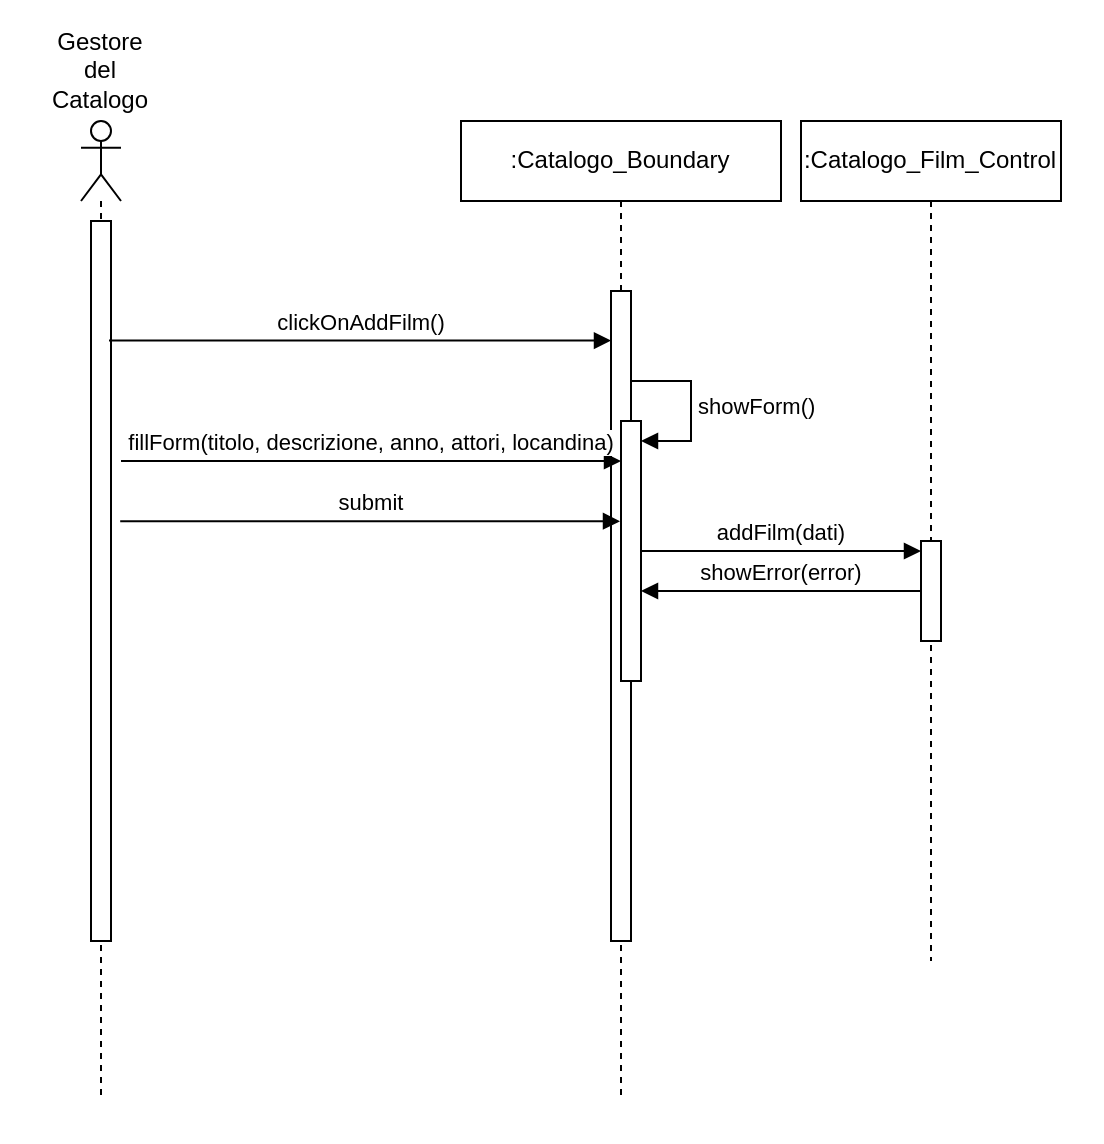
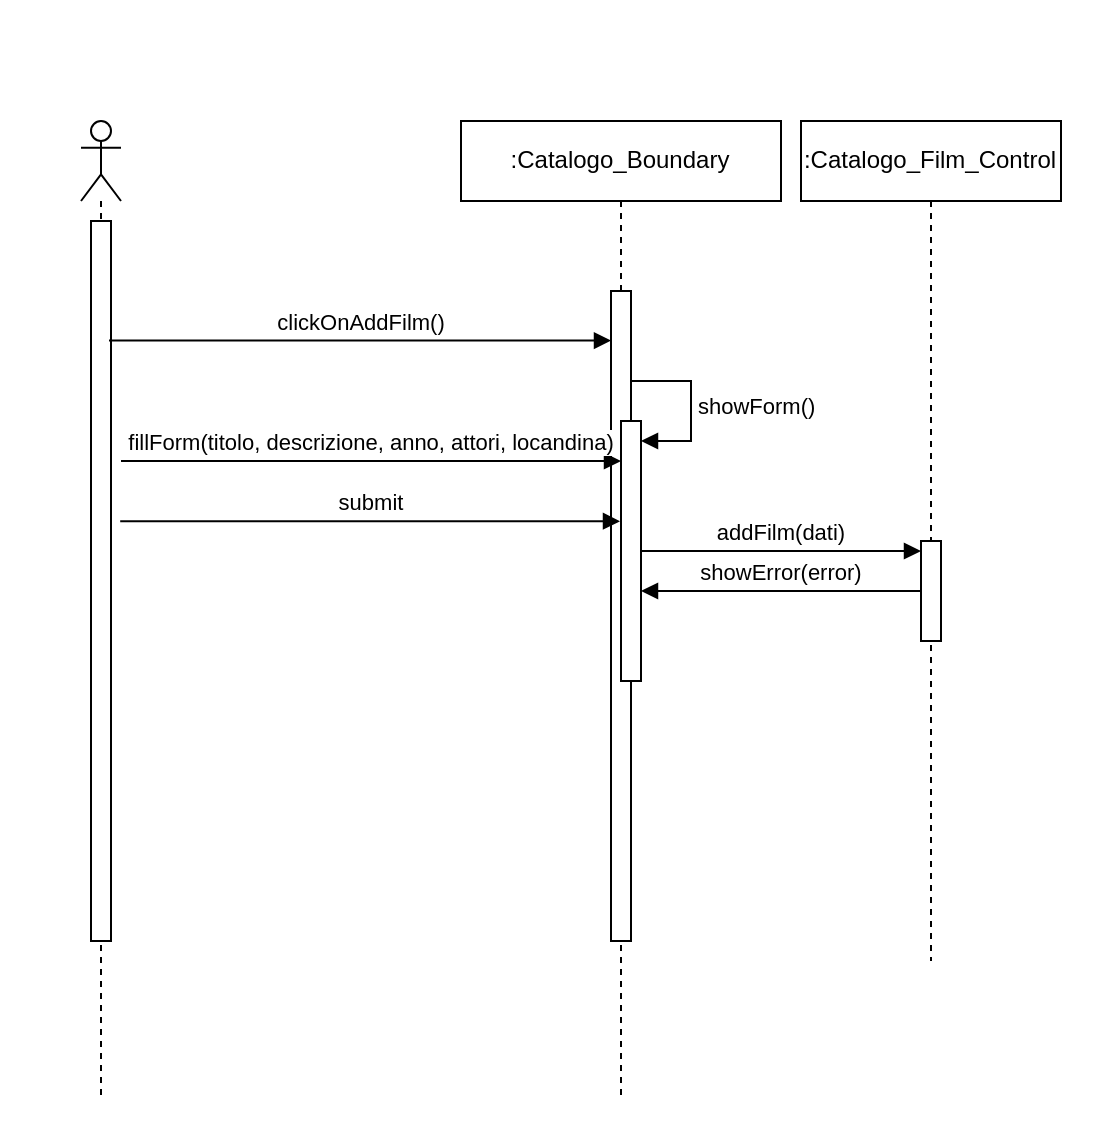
(101, 71) -> none
